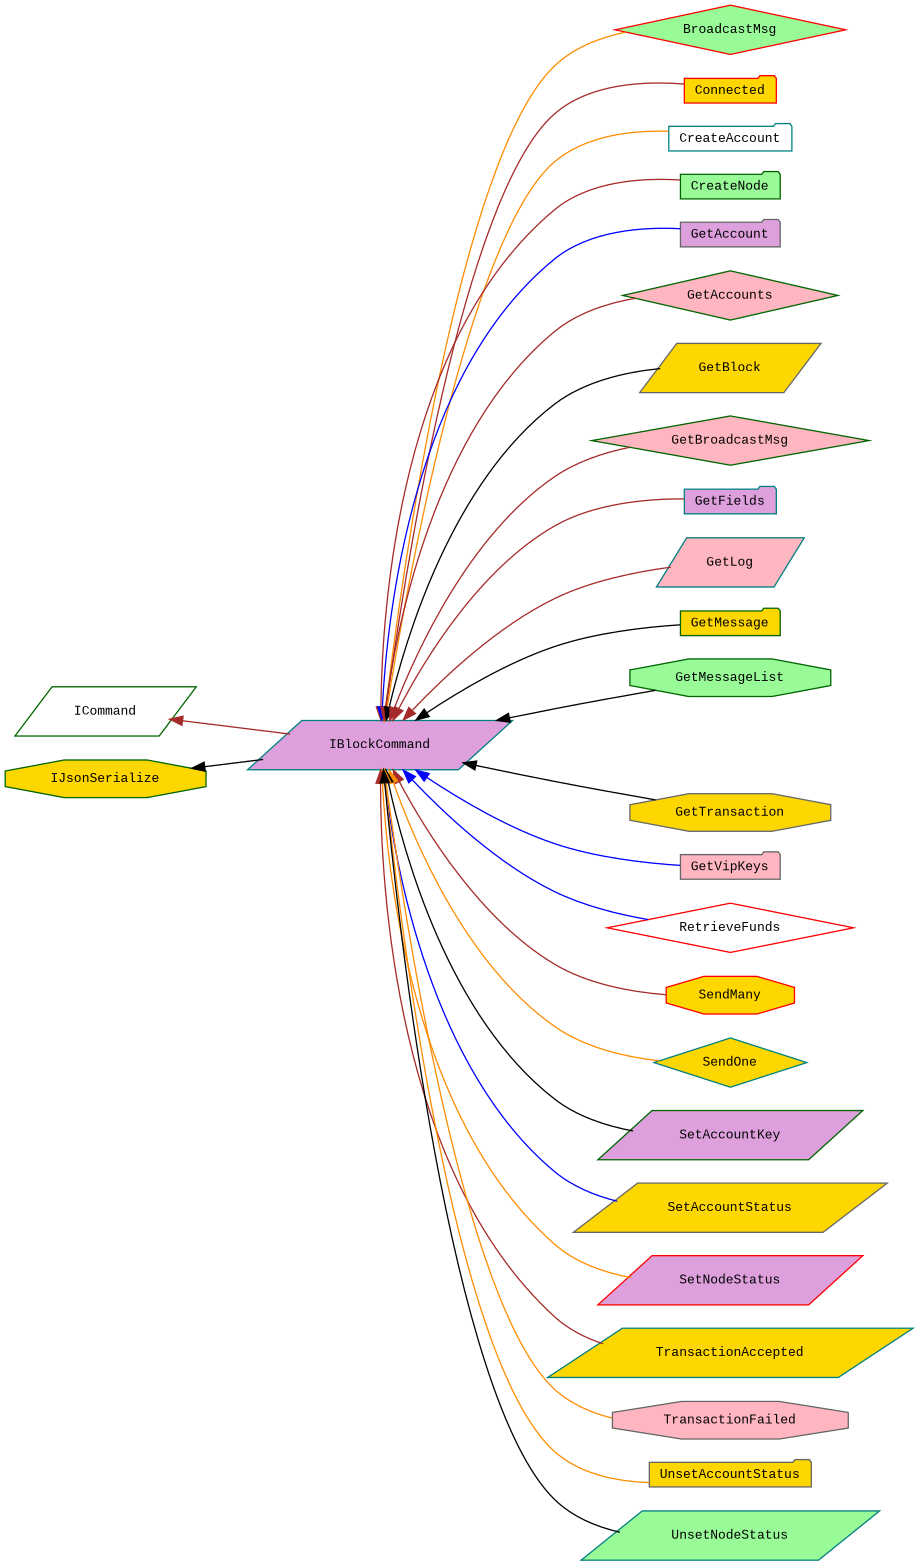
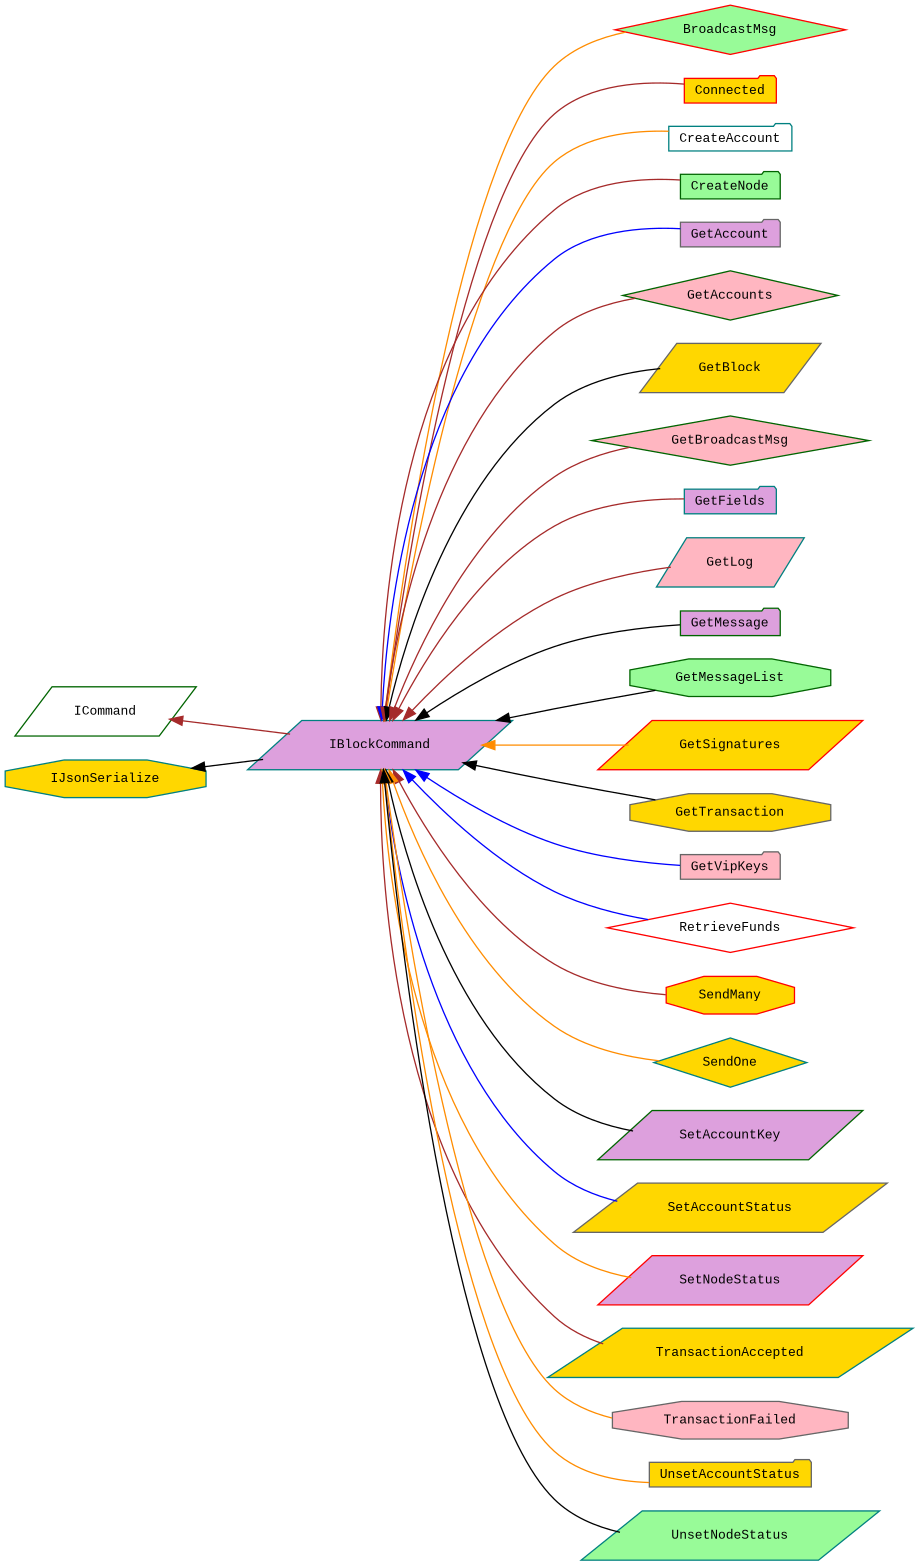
(730, 623) -> (730, 623)
none -> (730, 745)
(106, 779) -> (106, 779)
